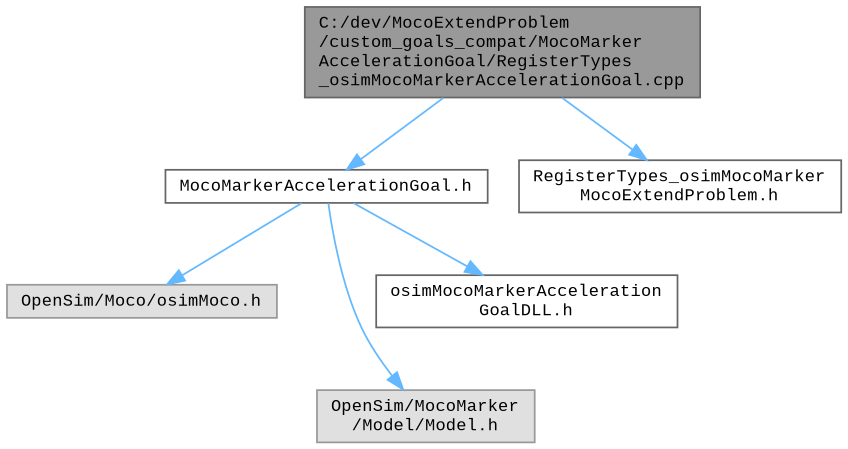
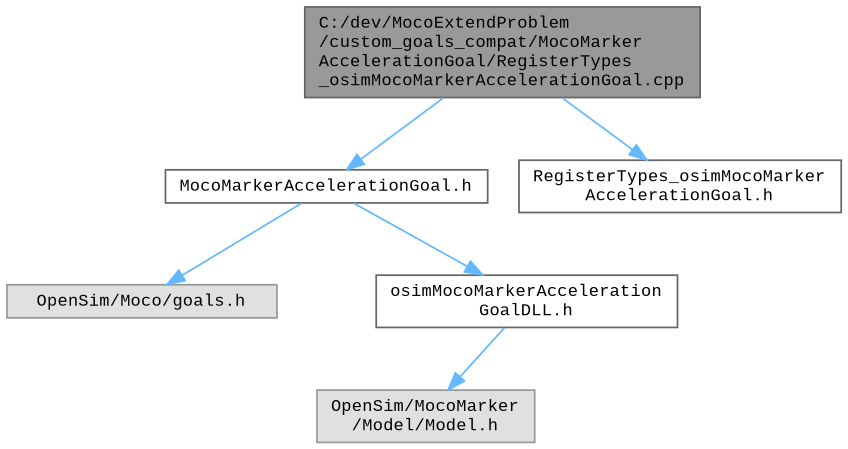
(680, 186) -> (680, 186)
(348, 294) -> (482, 352)
(142, 301) -> (142, 301)
